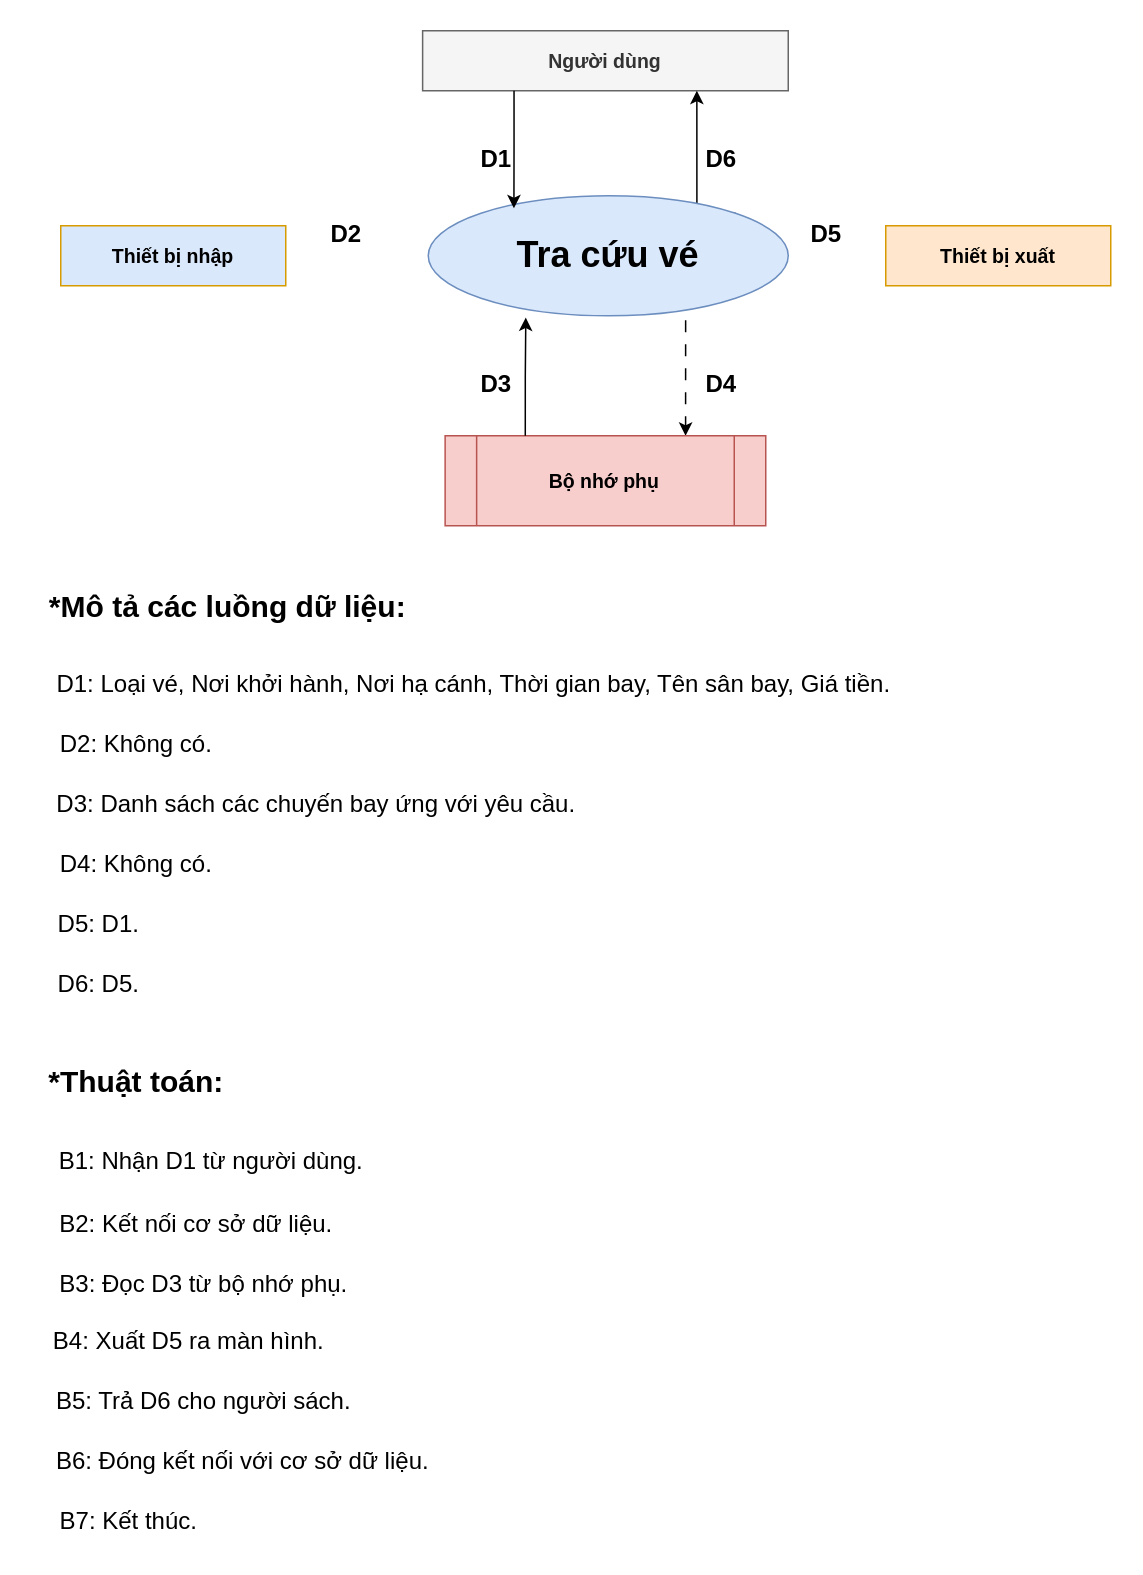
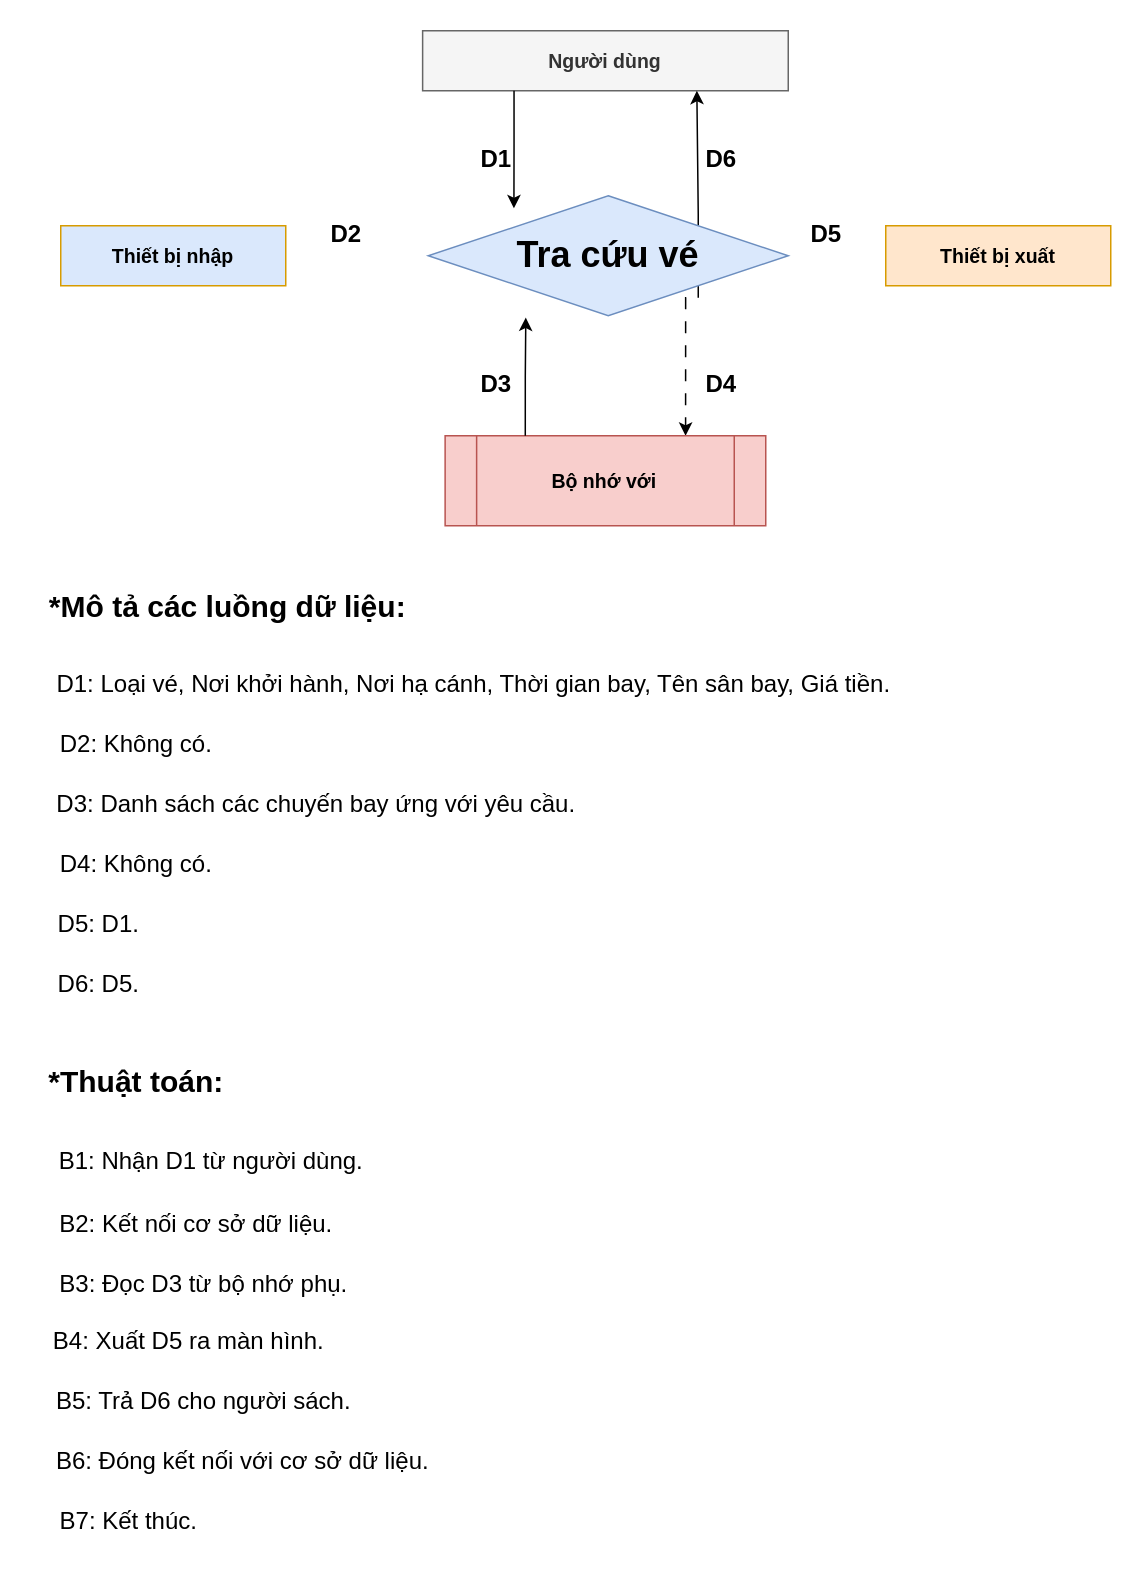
(608, 256) -> (608, 256)
(605, 481) -> (605, 481)
